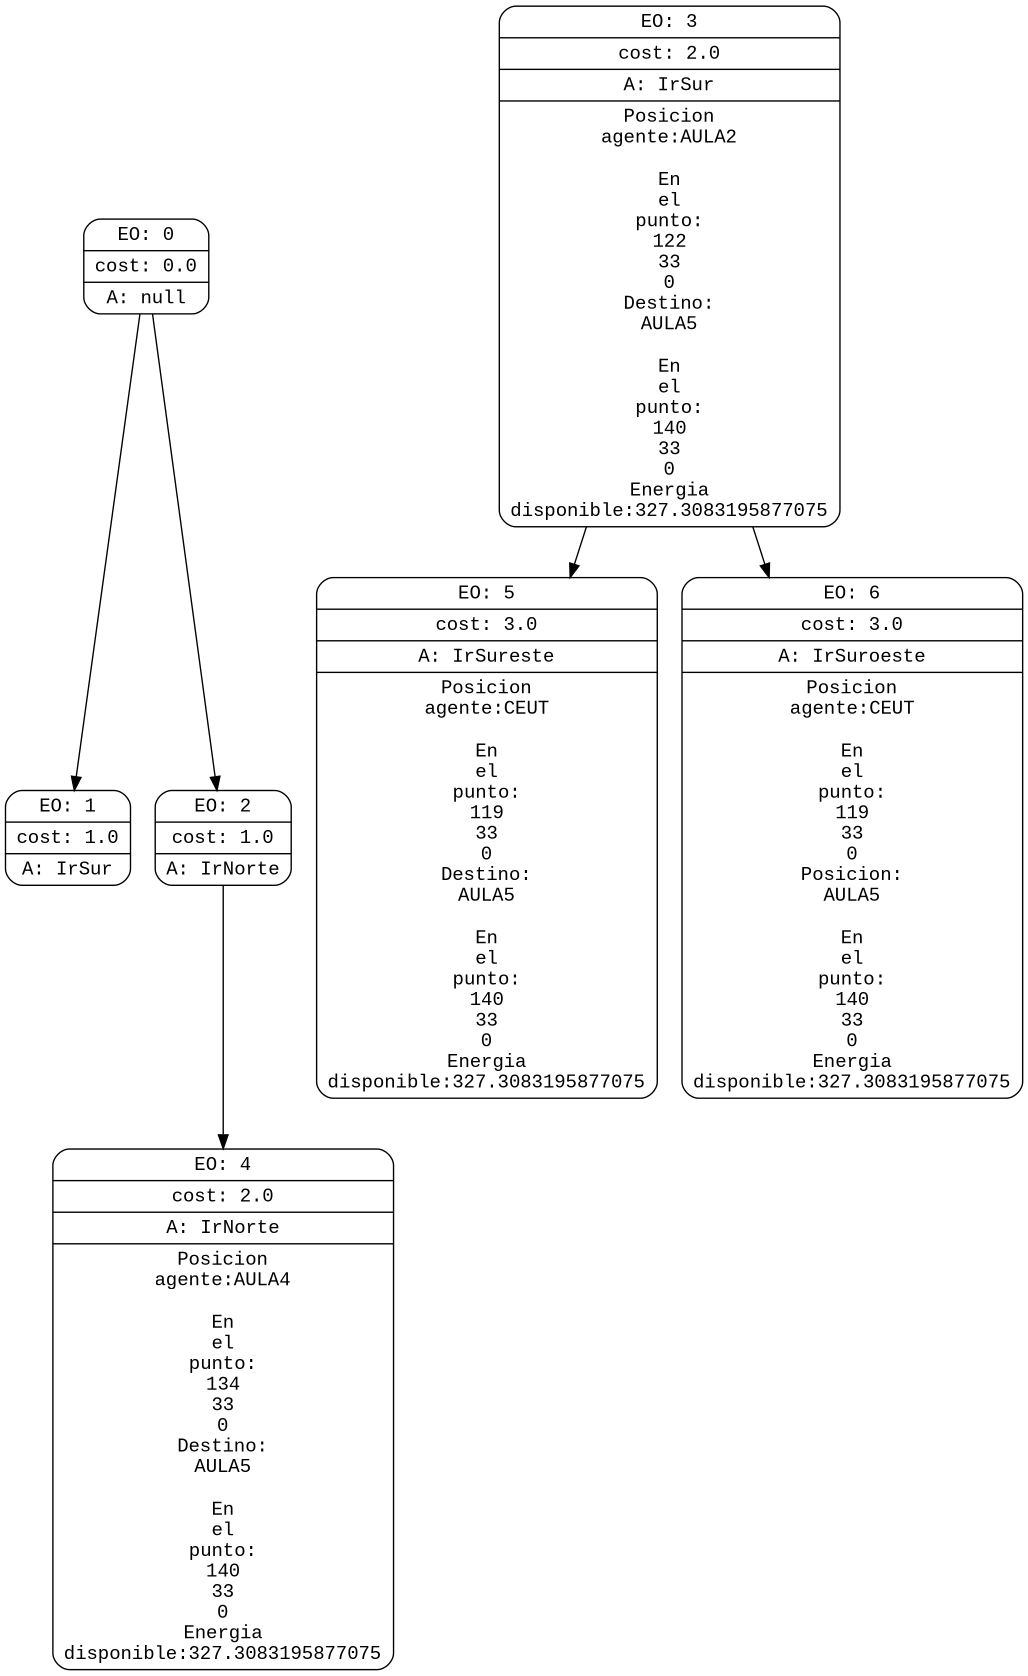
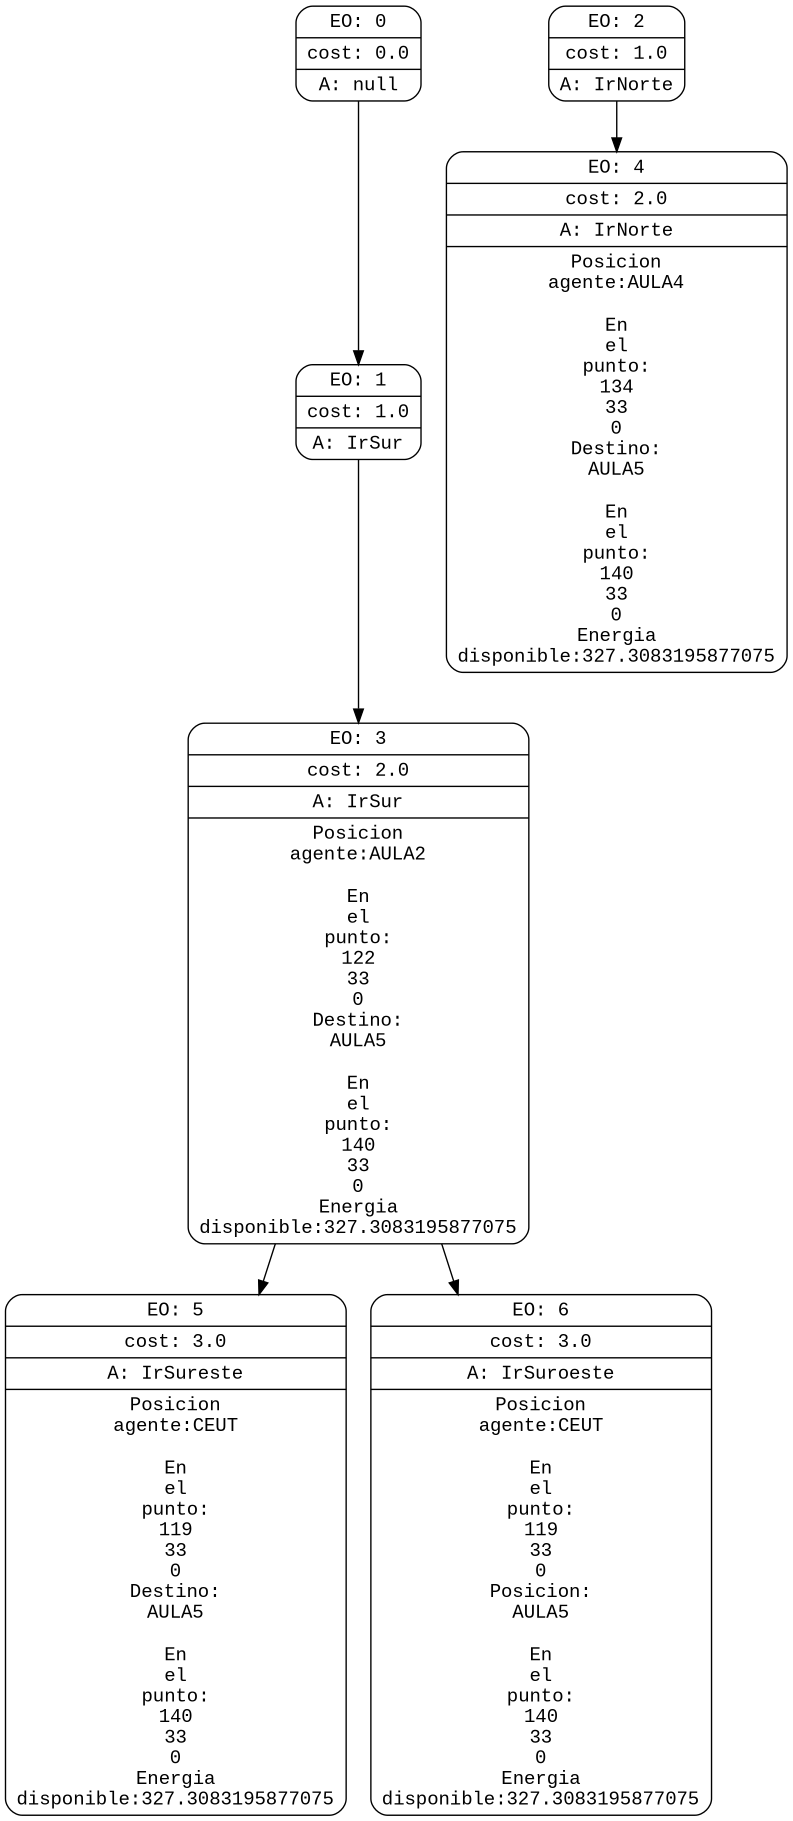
(184, 545) -> none
none -> (359, 584)
